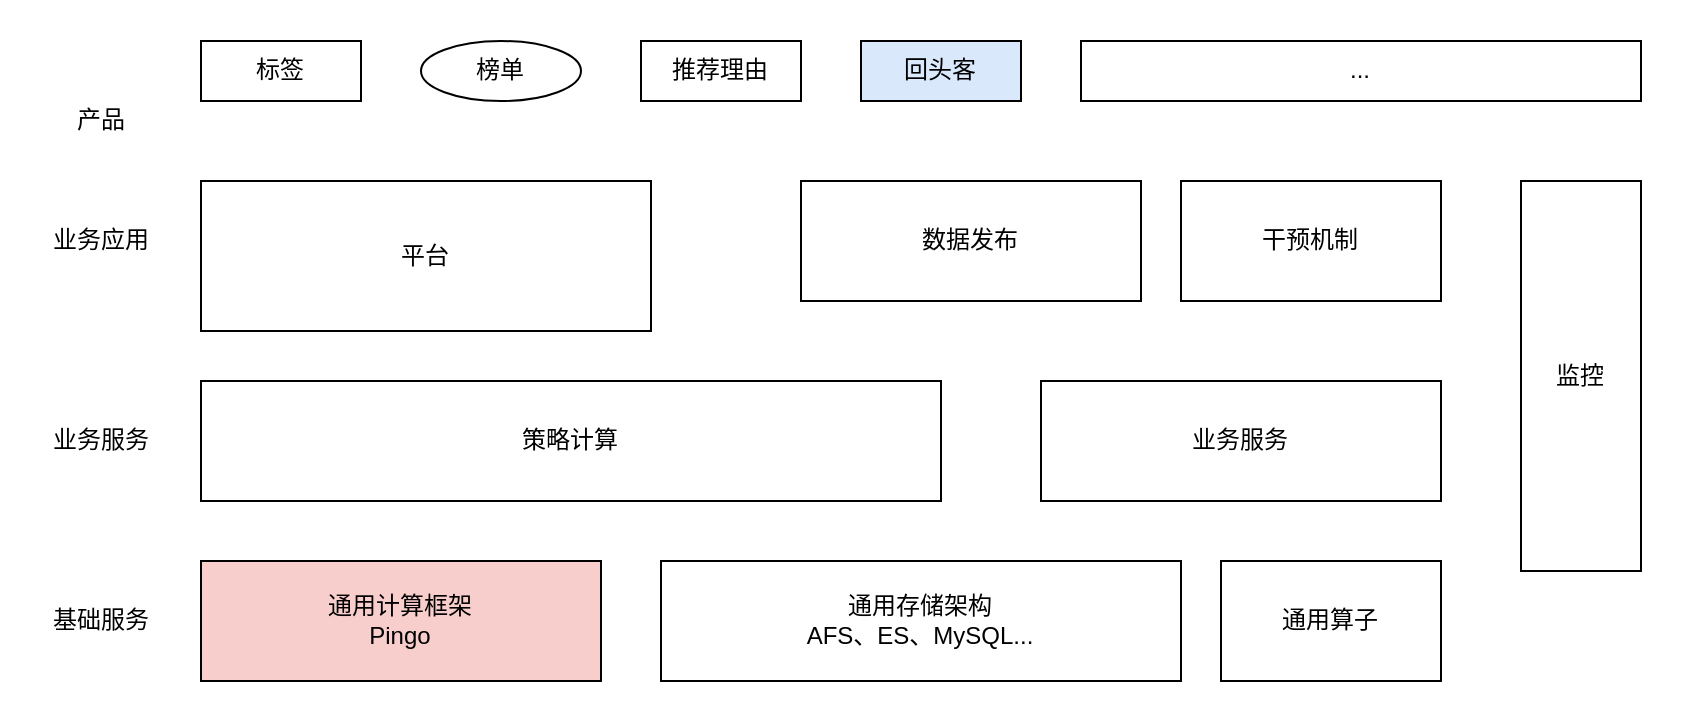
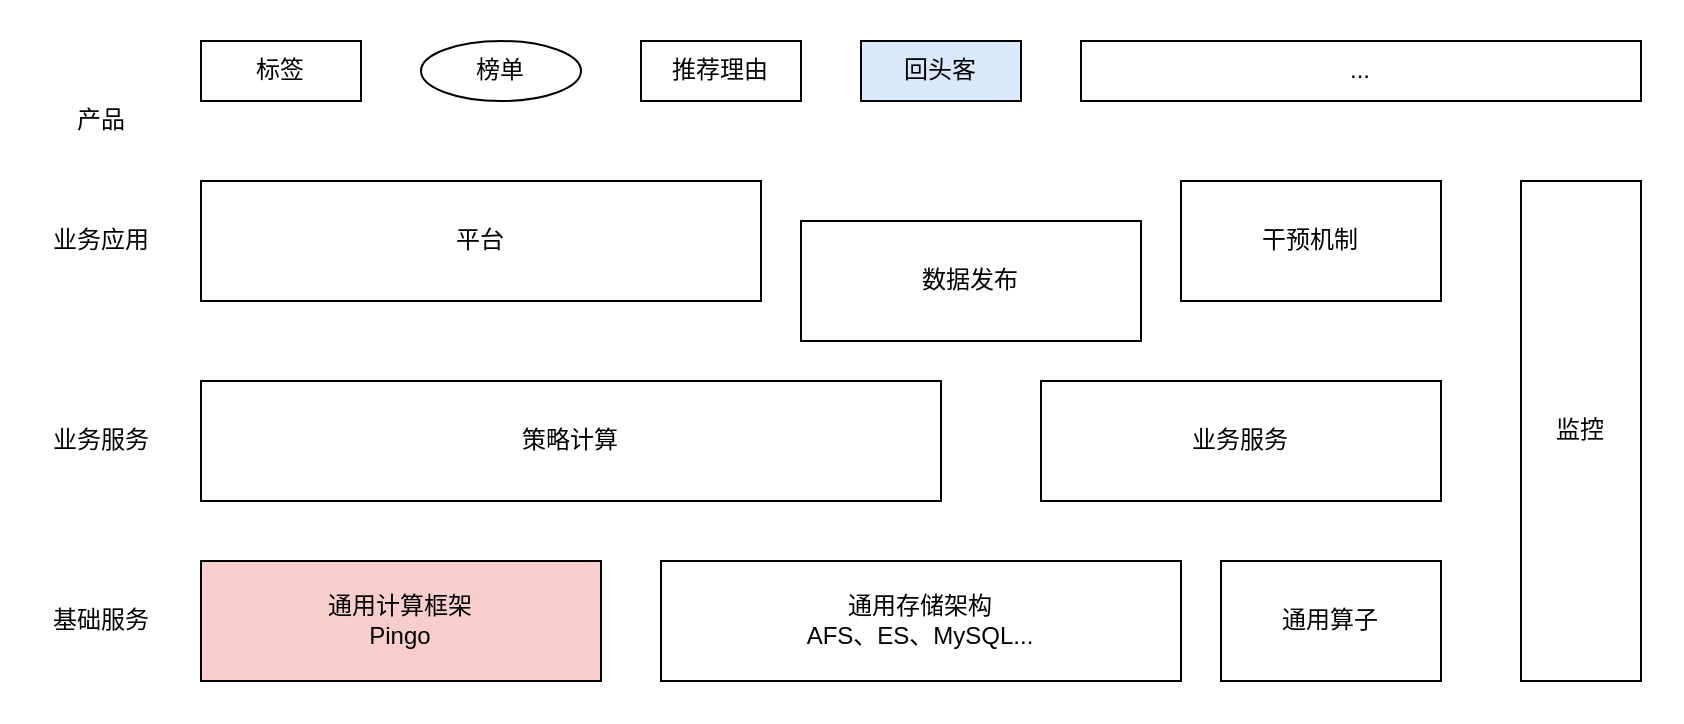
(971, 241) -> (971, 281)
(426, 256) -> (481, 241)
(1581, 376) -> (1581, 431)
